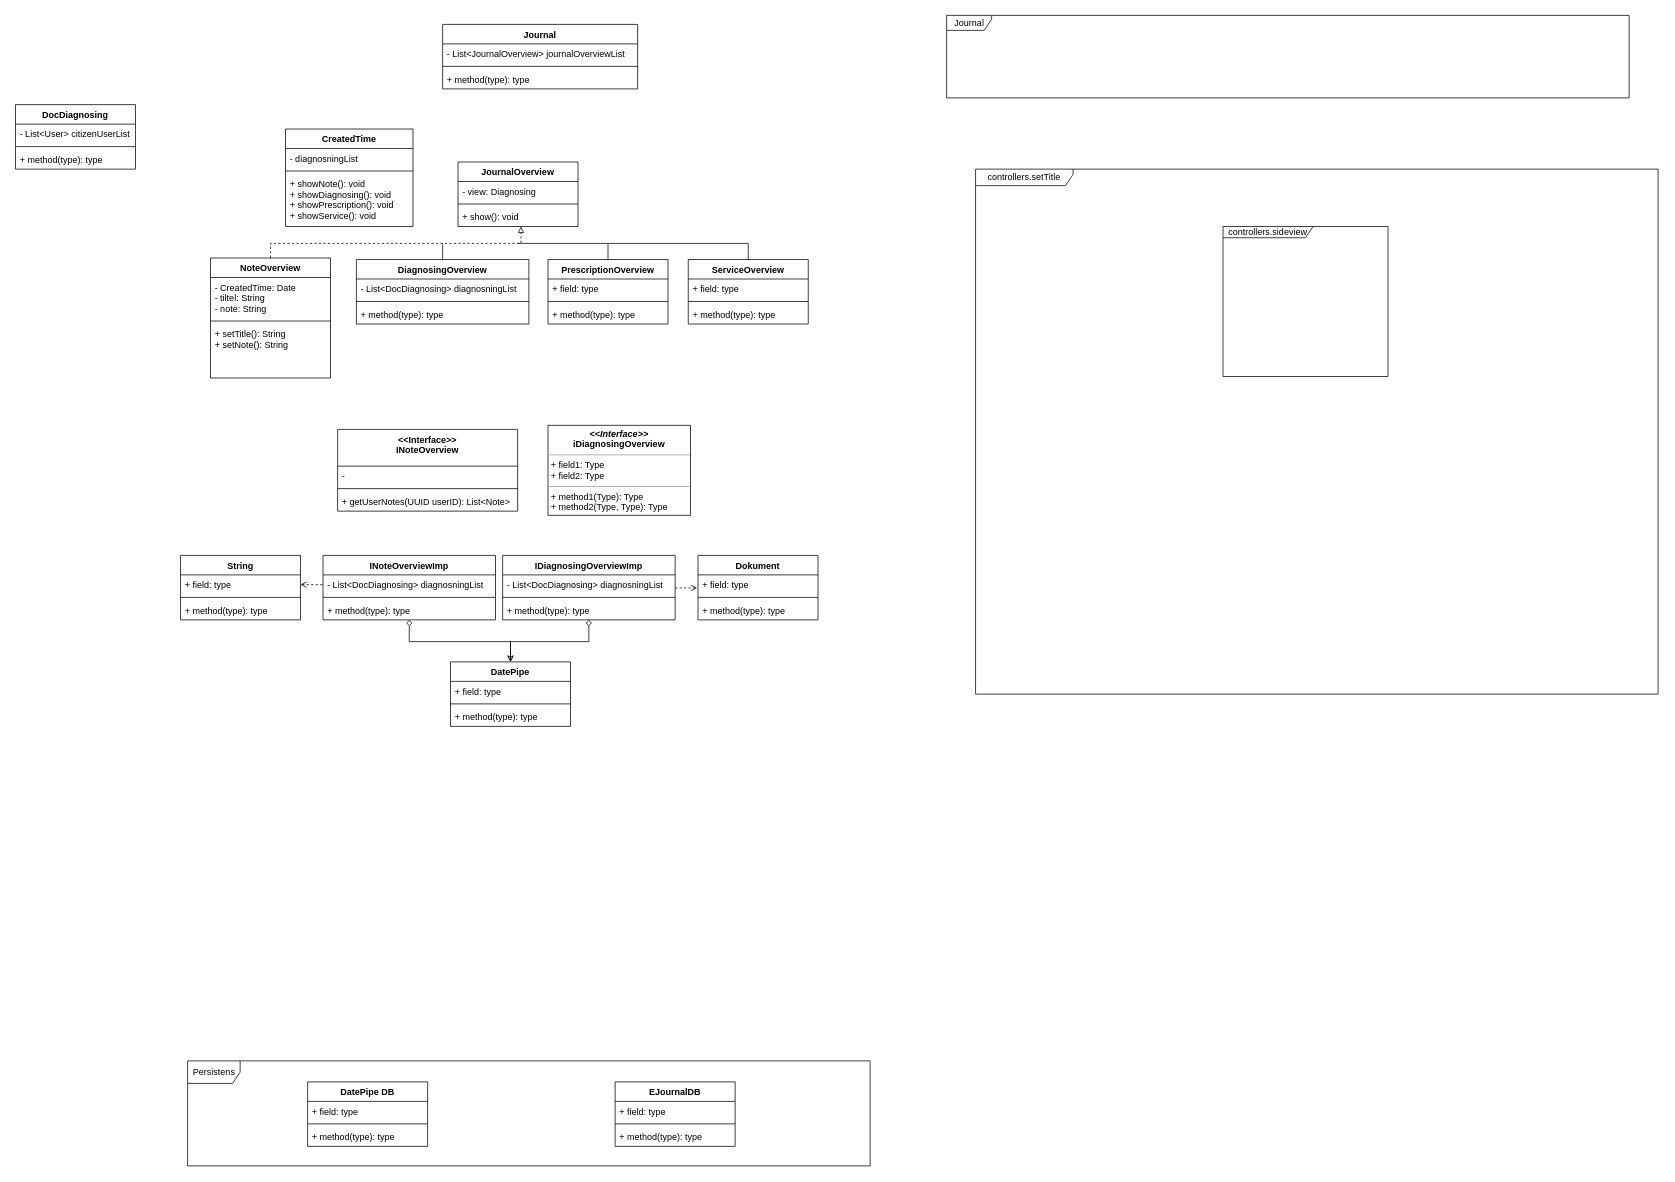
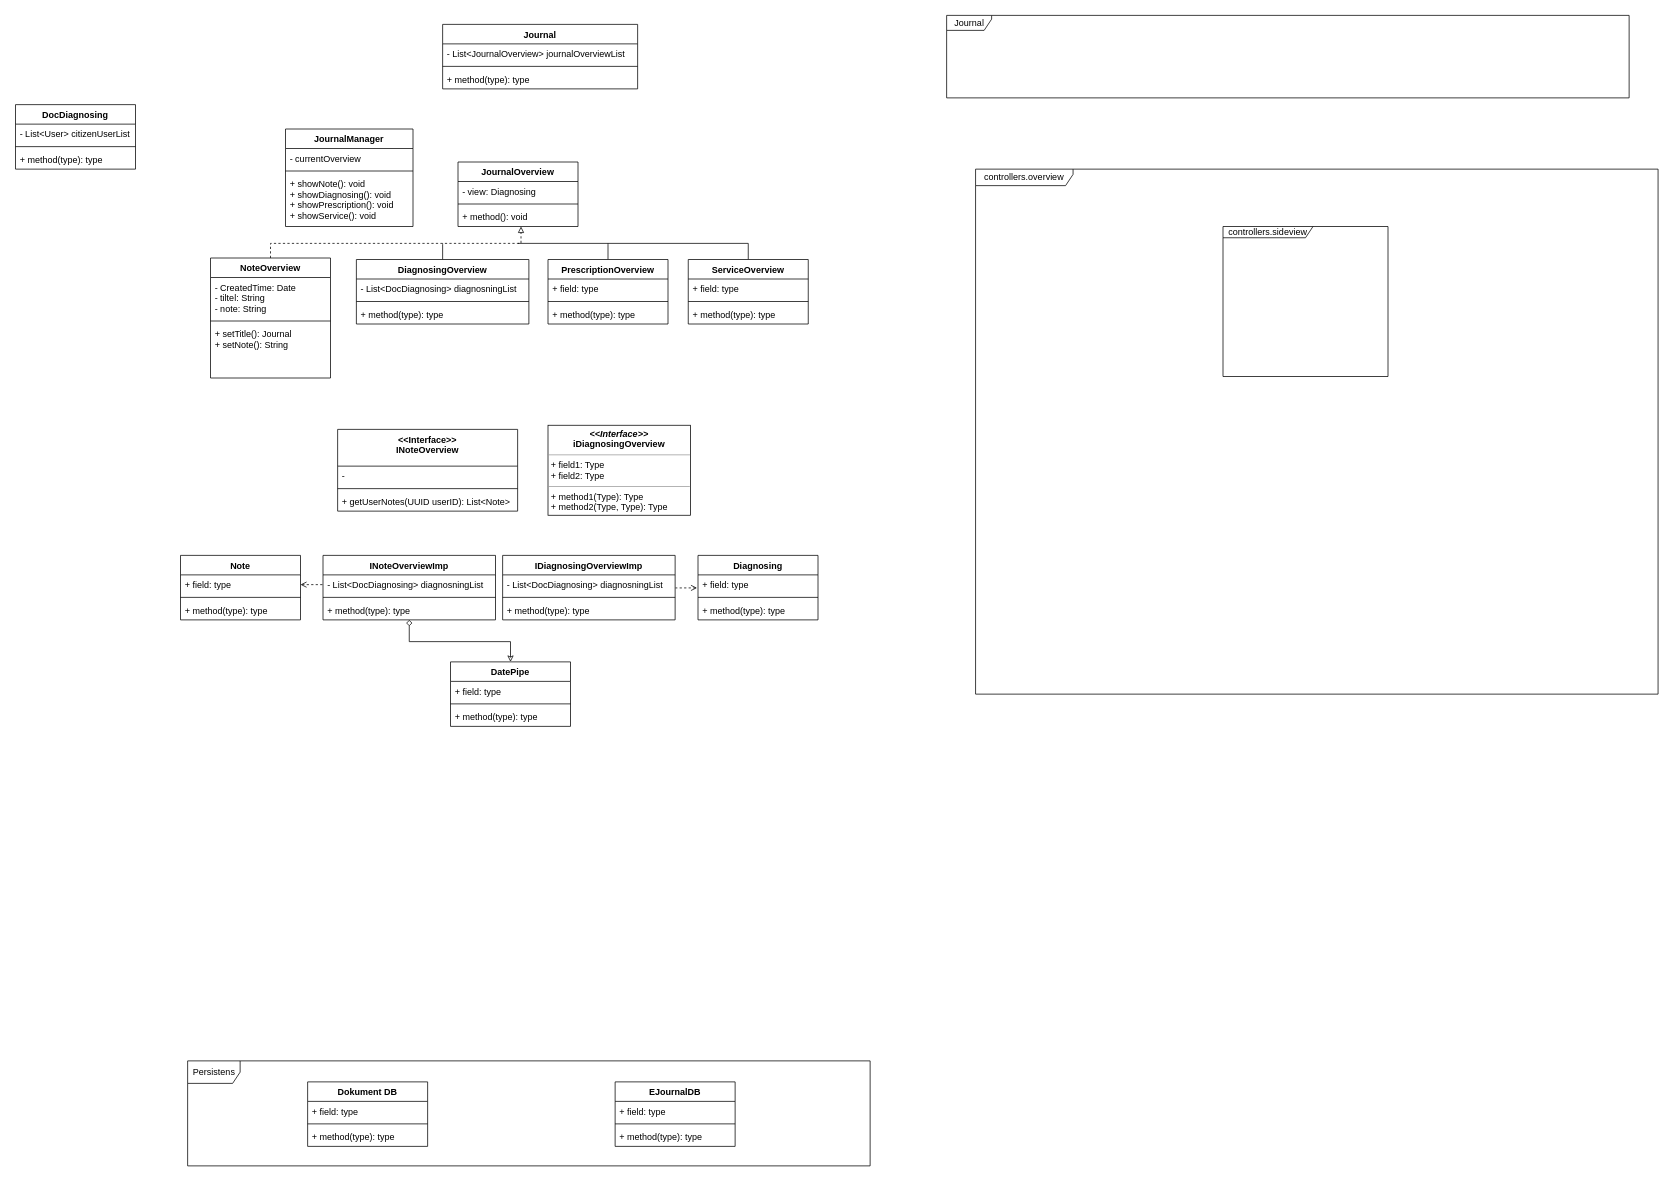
(349, 139) -> (349, 139)
(328, 159) -> (330, 159)
(1024, 177) -> (1024, 177)
(493, 217) -> (498, 217)
(258, 334) -> (260, 334)
(240, 566) -> (240, 566)
(758, 566) -> (758, 566)
(559, 642) -> none
(367, 1092) -> (367, 1092)
